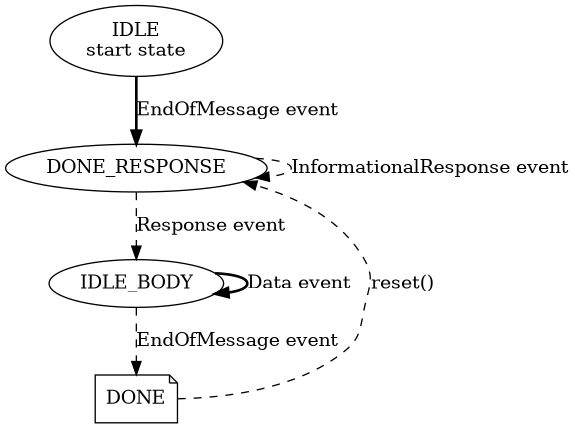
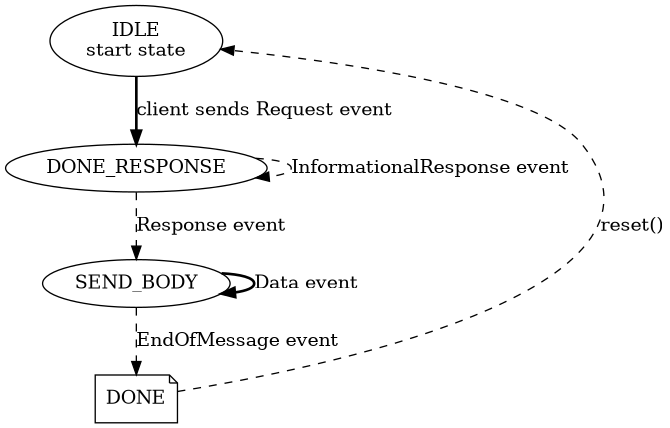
(238, 110) -> (264, 110)
(136, 284) -> (136, 284)
(360, 328) -> (592, 229)
